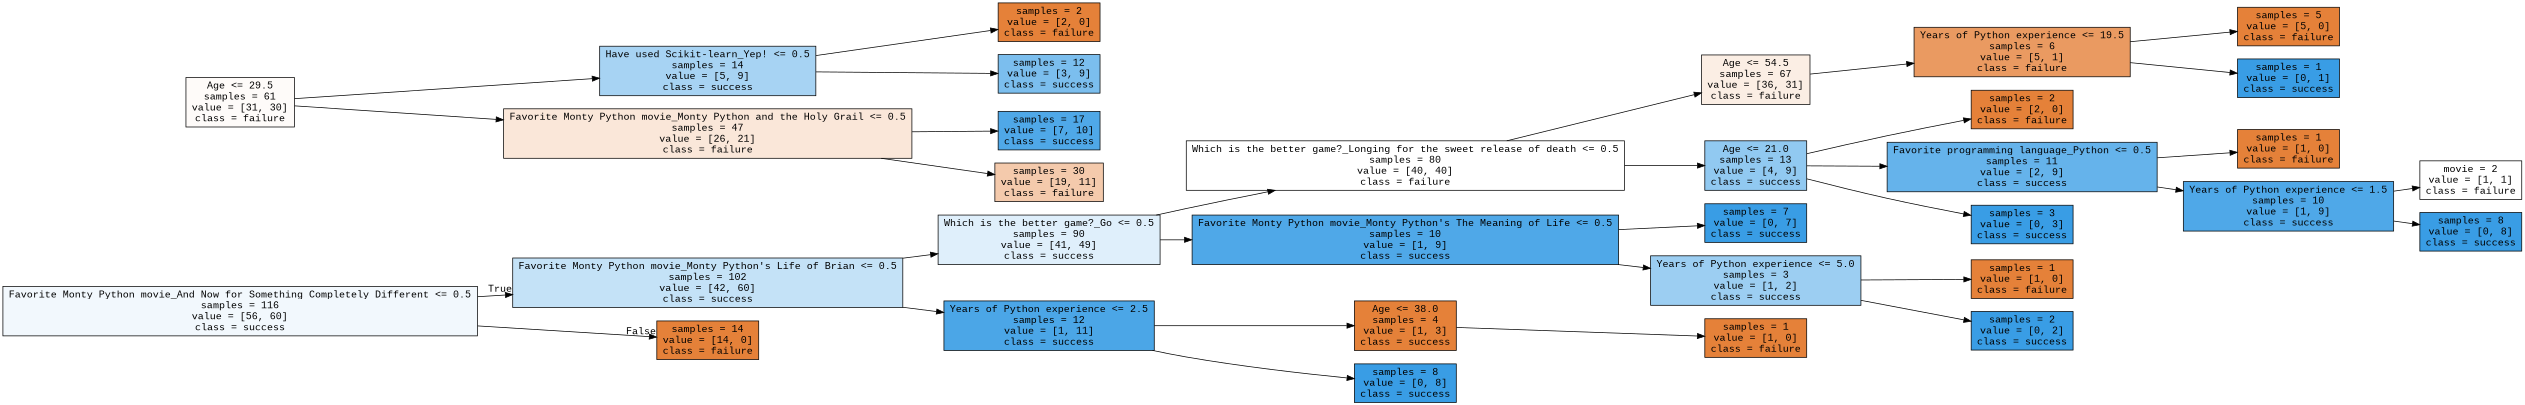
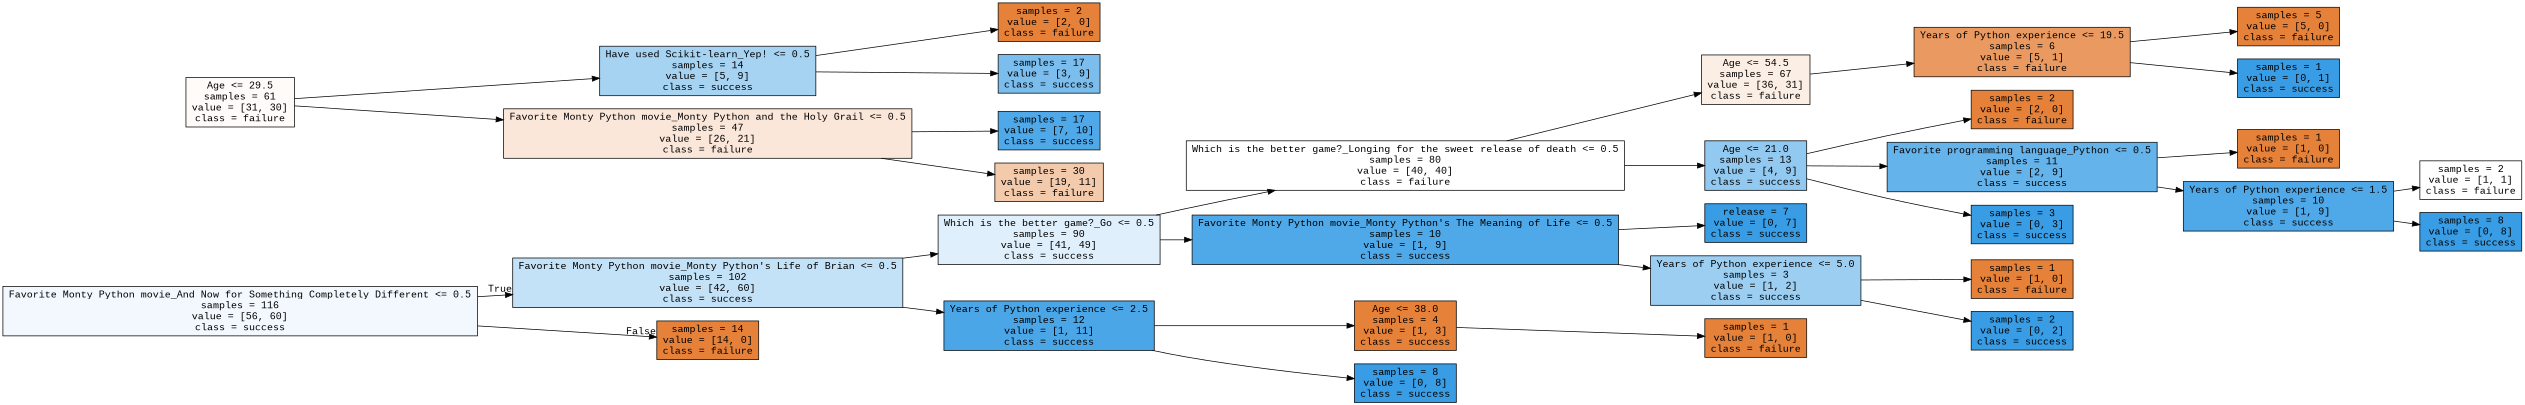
(1049, 74) -> (1049, 74)
(2471, 180) -> (2471, 180)
(1756, 223) -> (1756, 223)
